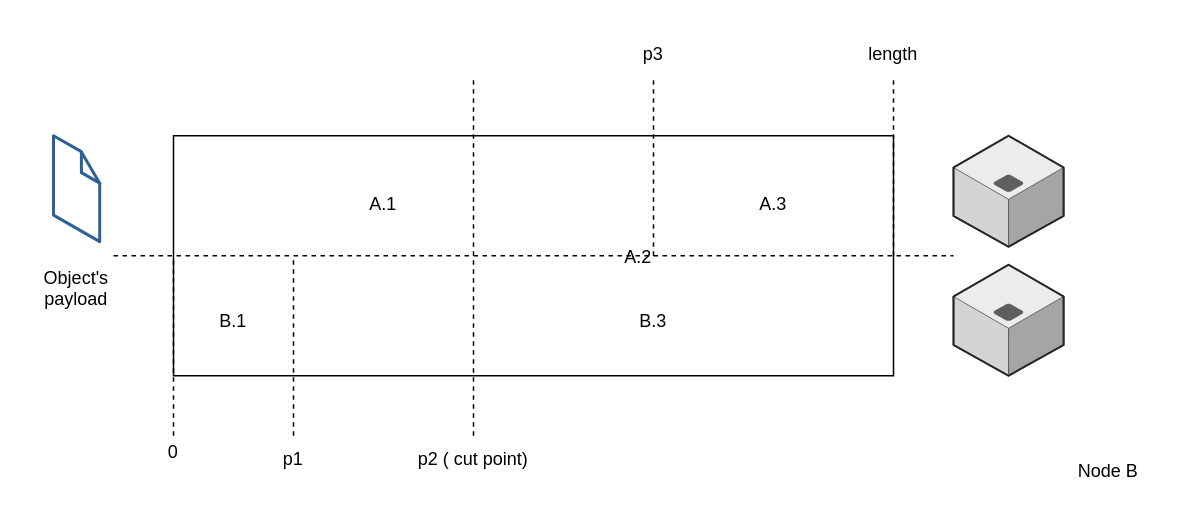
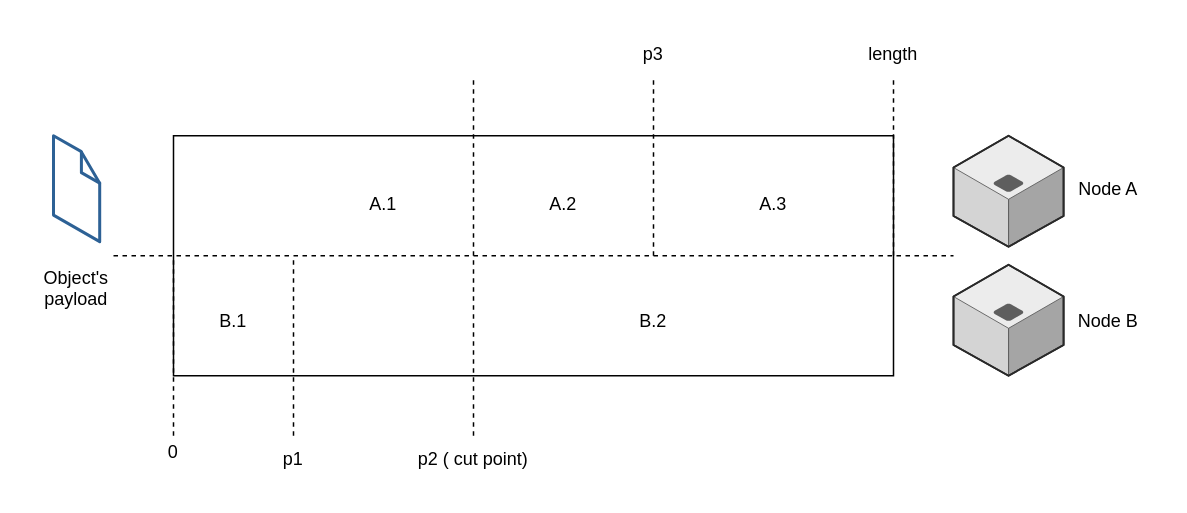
none -> (1108, 189)
(638, 256) -> (563, 203)
(653, 321) -> (653, 321)
(1108, 470) -> (1108, 320)
